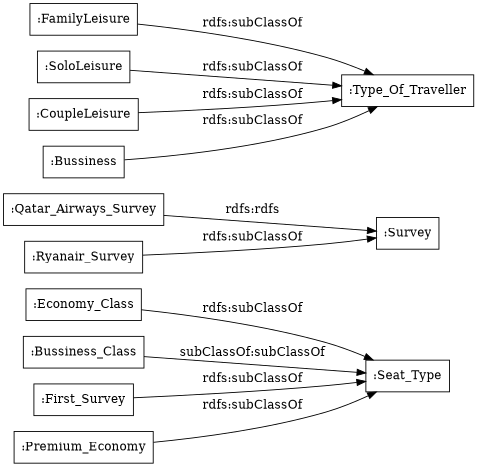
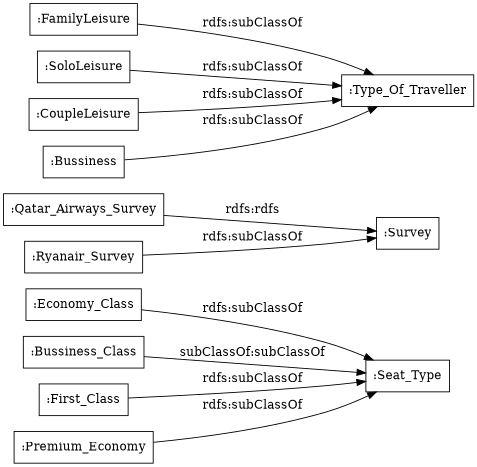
(84, 400) -> (84, 400)
